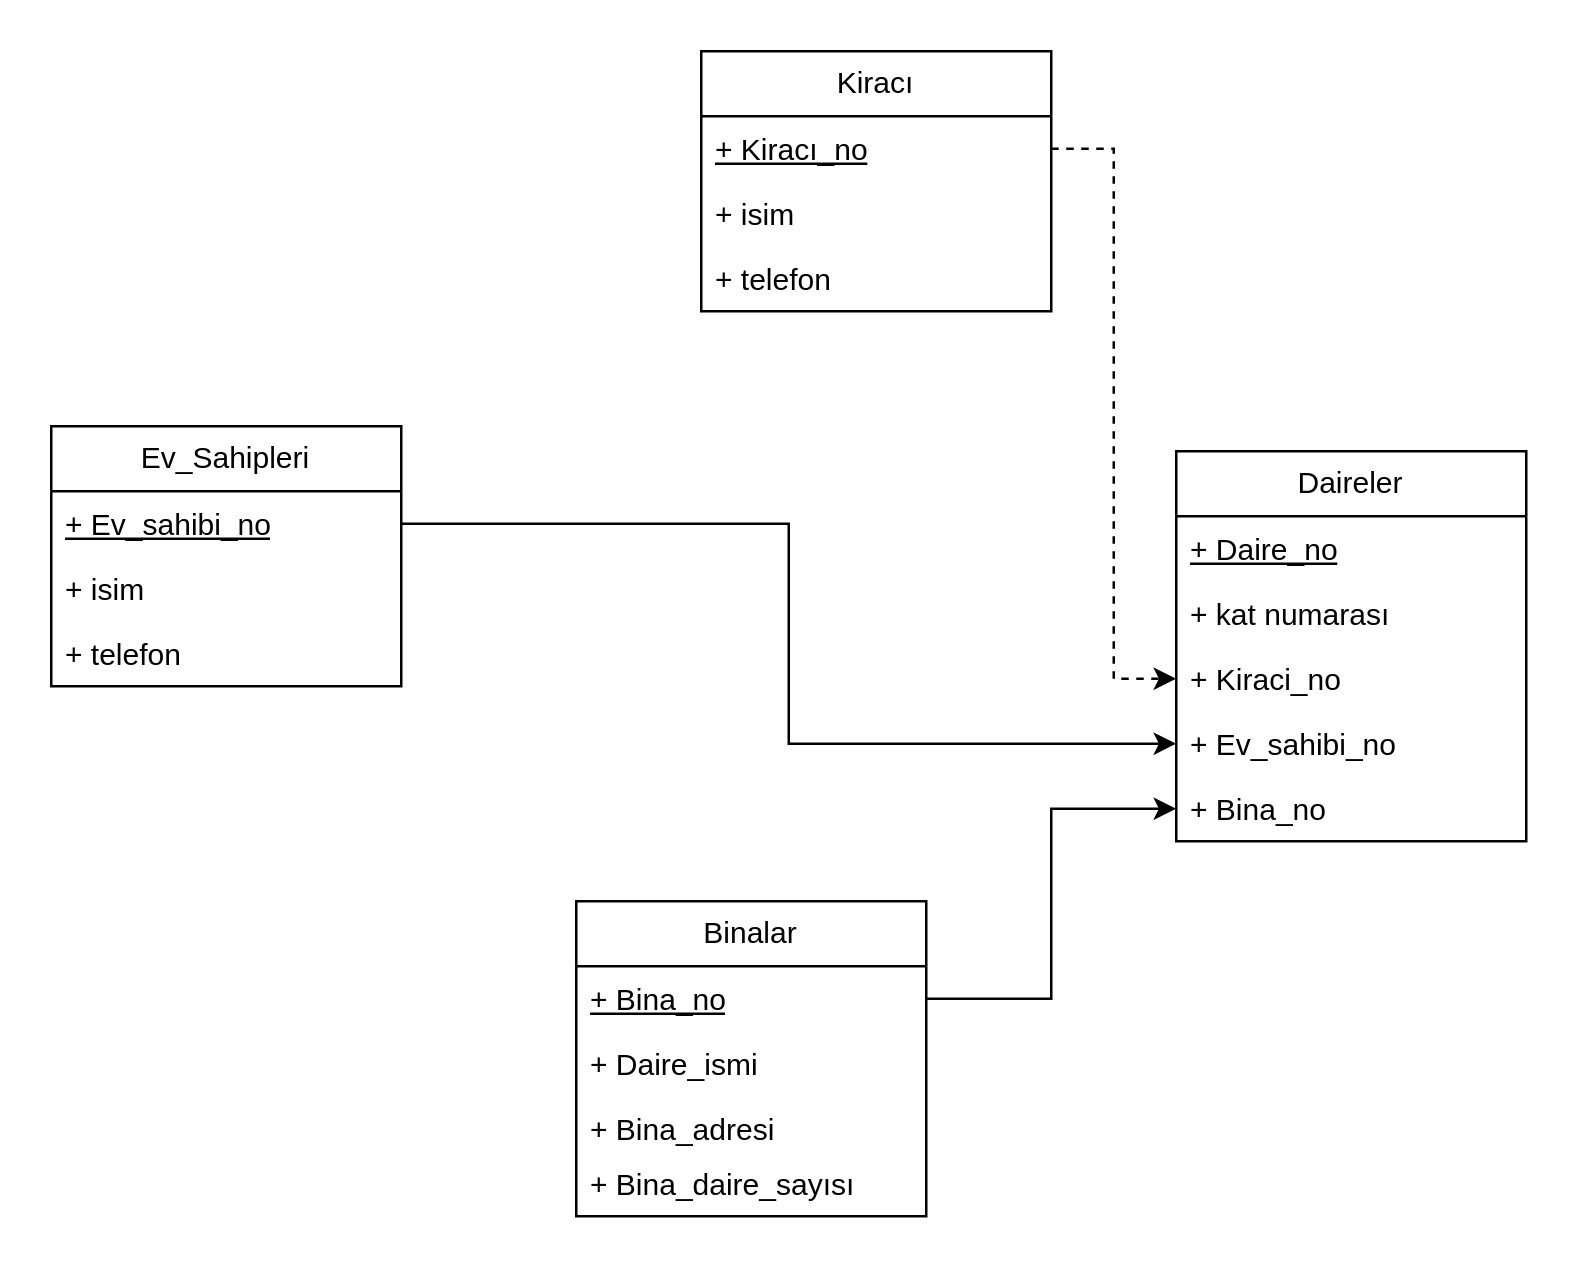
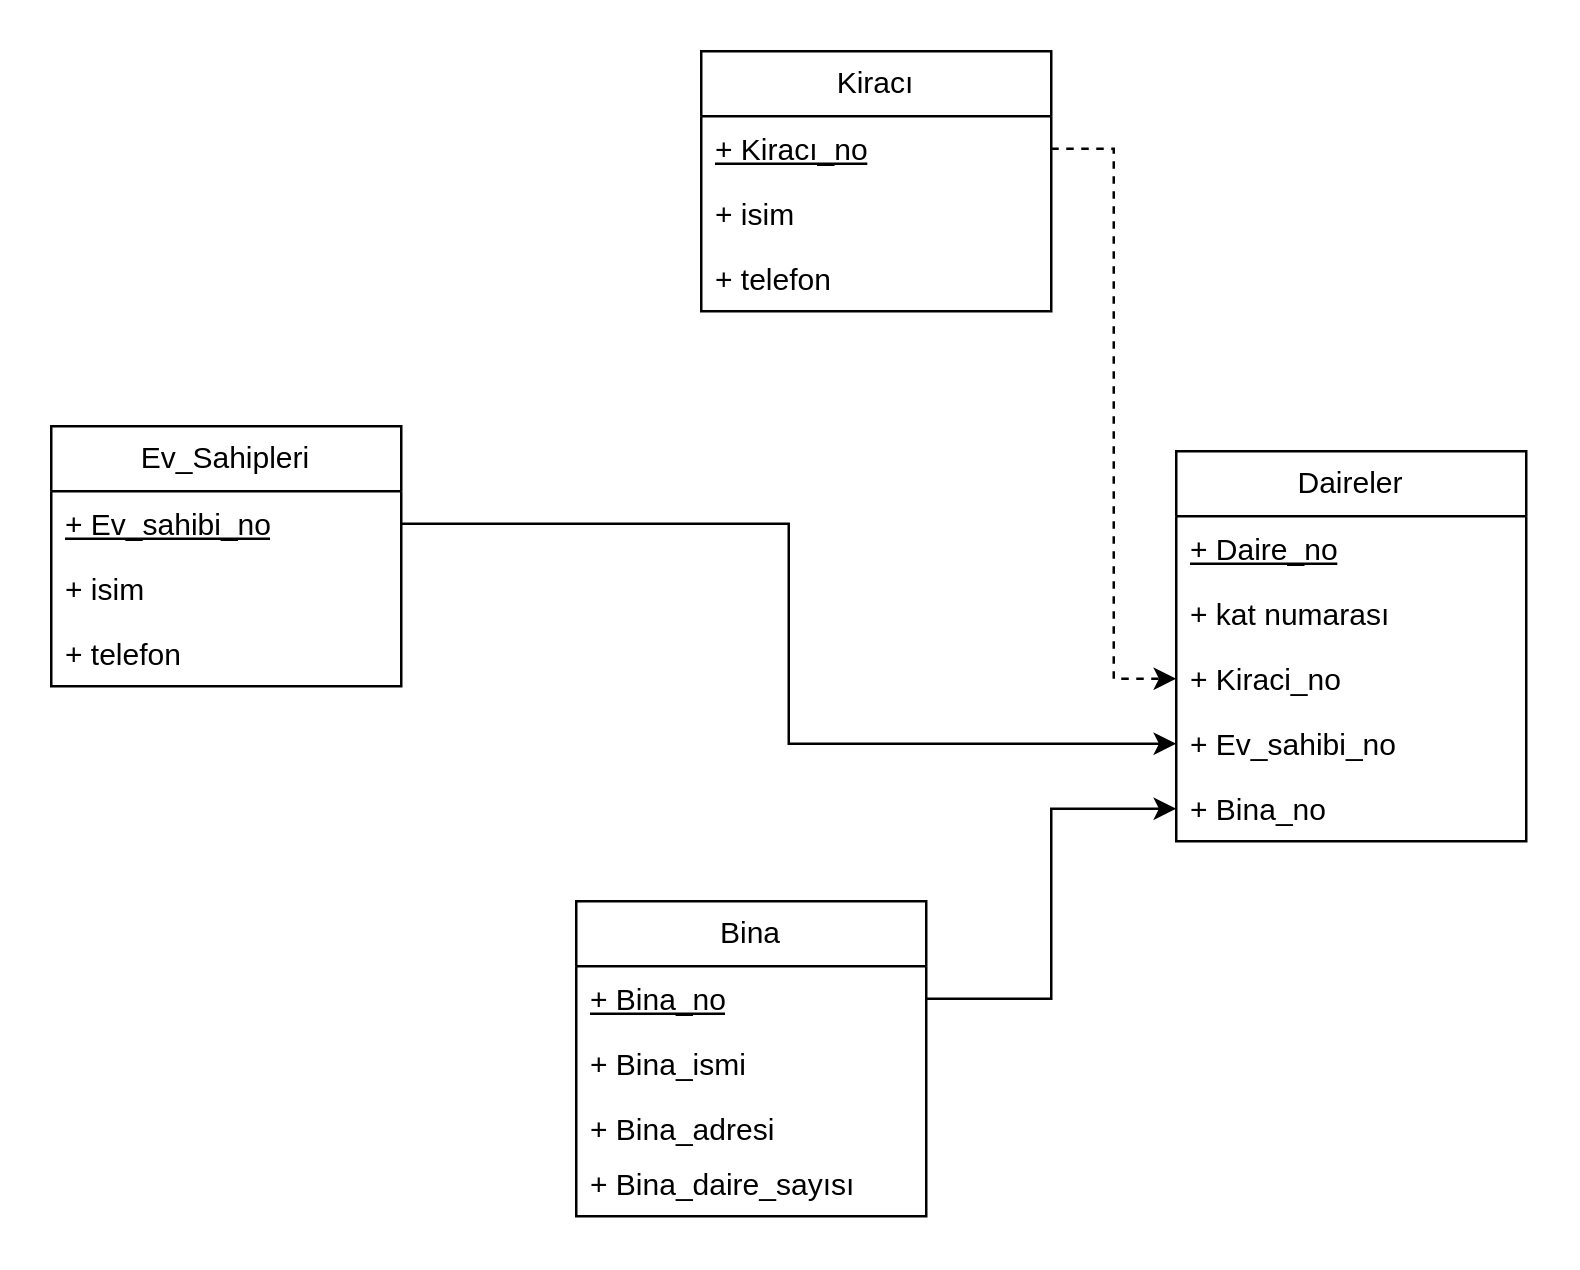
(751, 934) -> (751, 934)
(676, 1067) -> (668, 1067)
